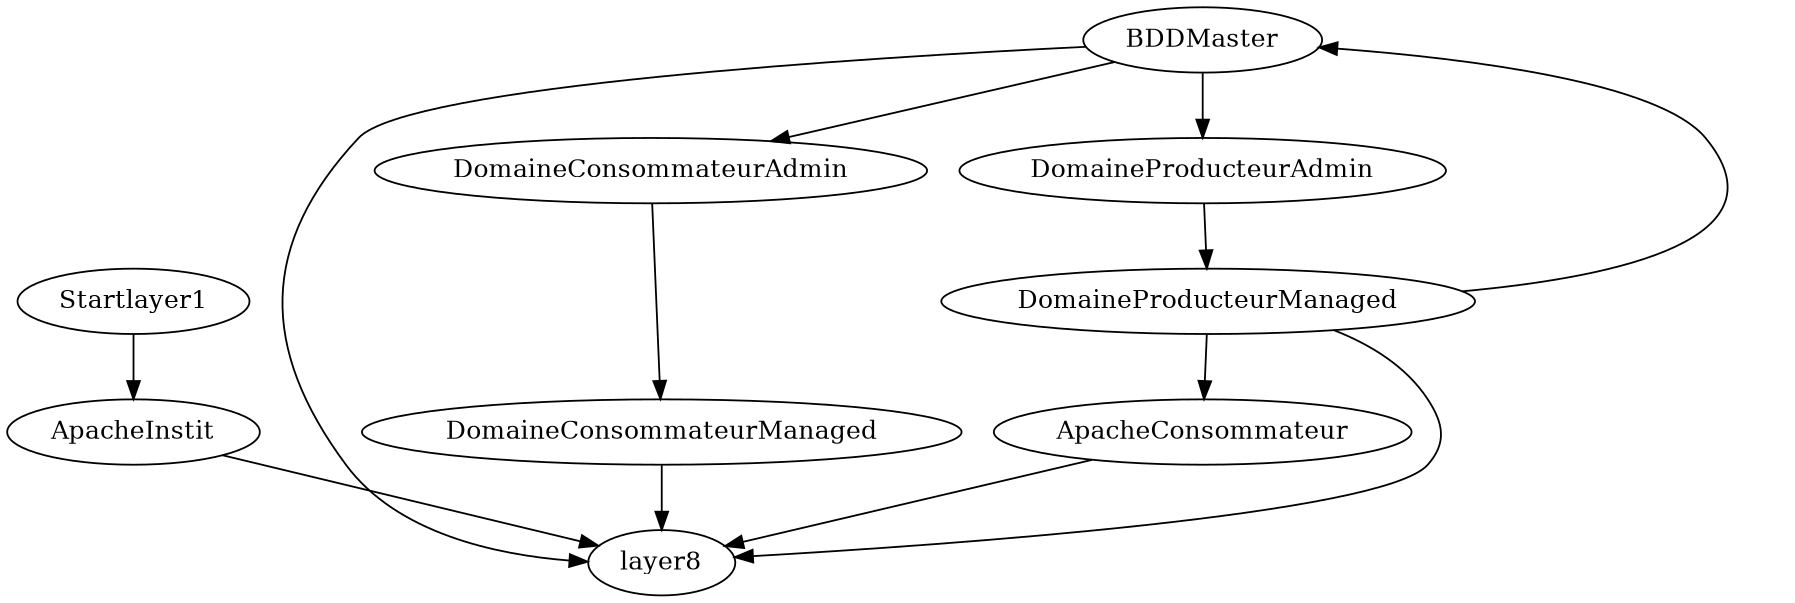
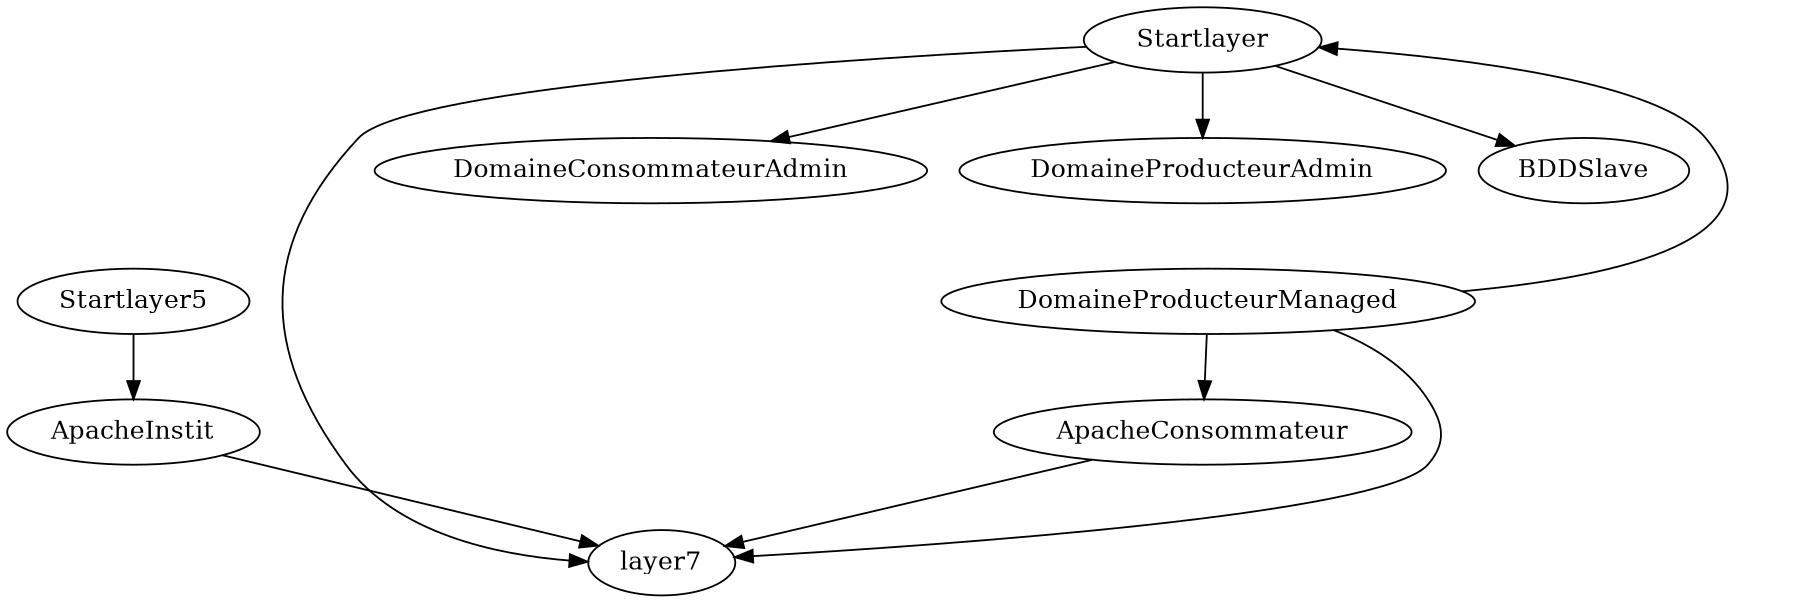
(1203, 40) -> (1203, 40)
none -> (1584, 171)
(1205, 227) -> none
(134, 301) -> (134, 301)
(662, 432) -> none
(662, 563) -> (662, 563)
